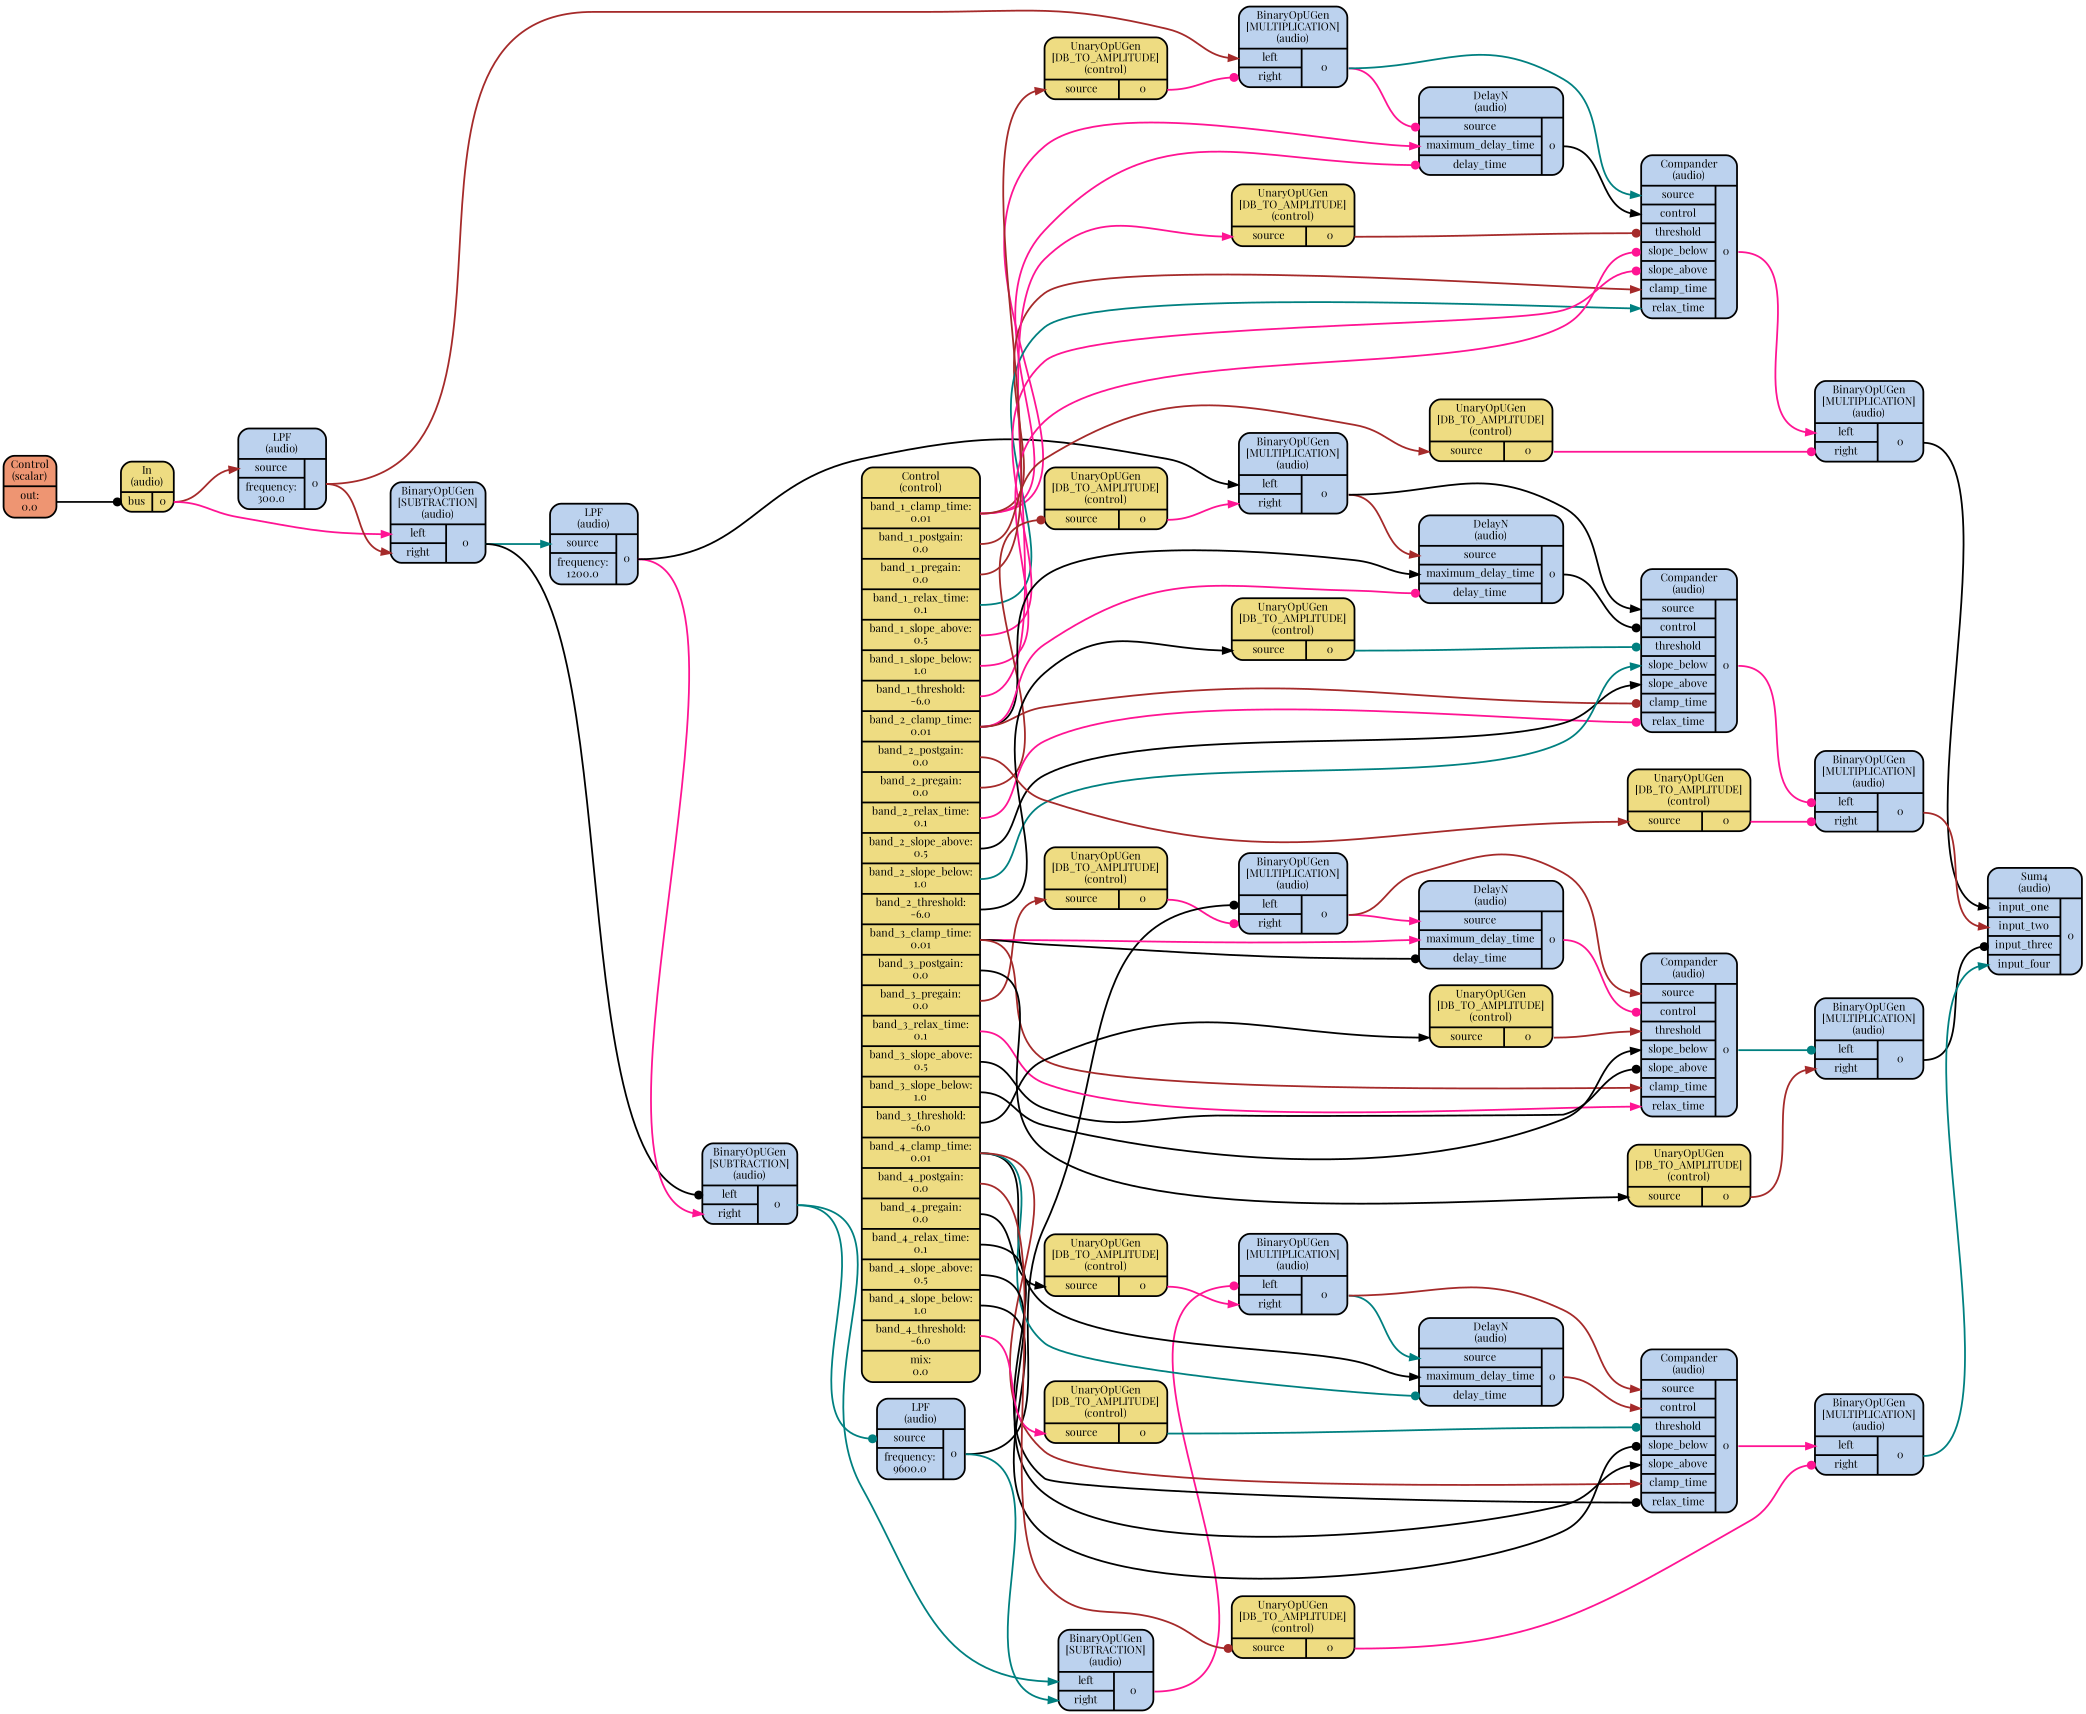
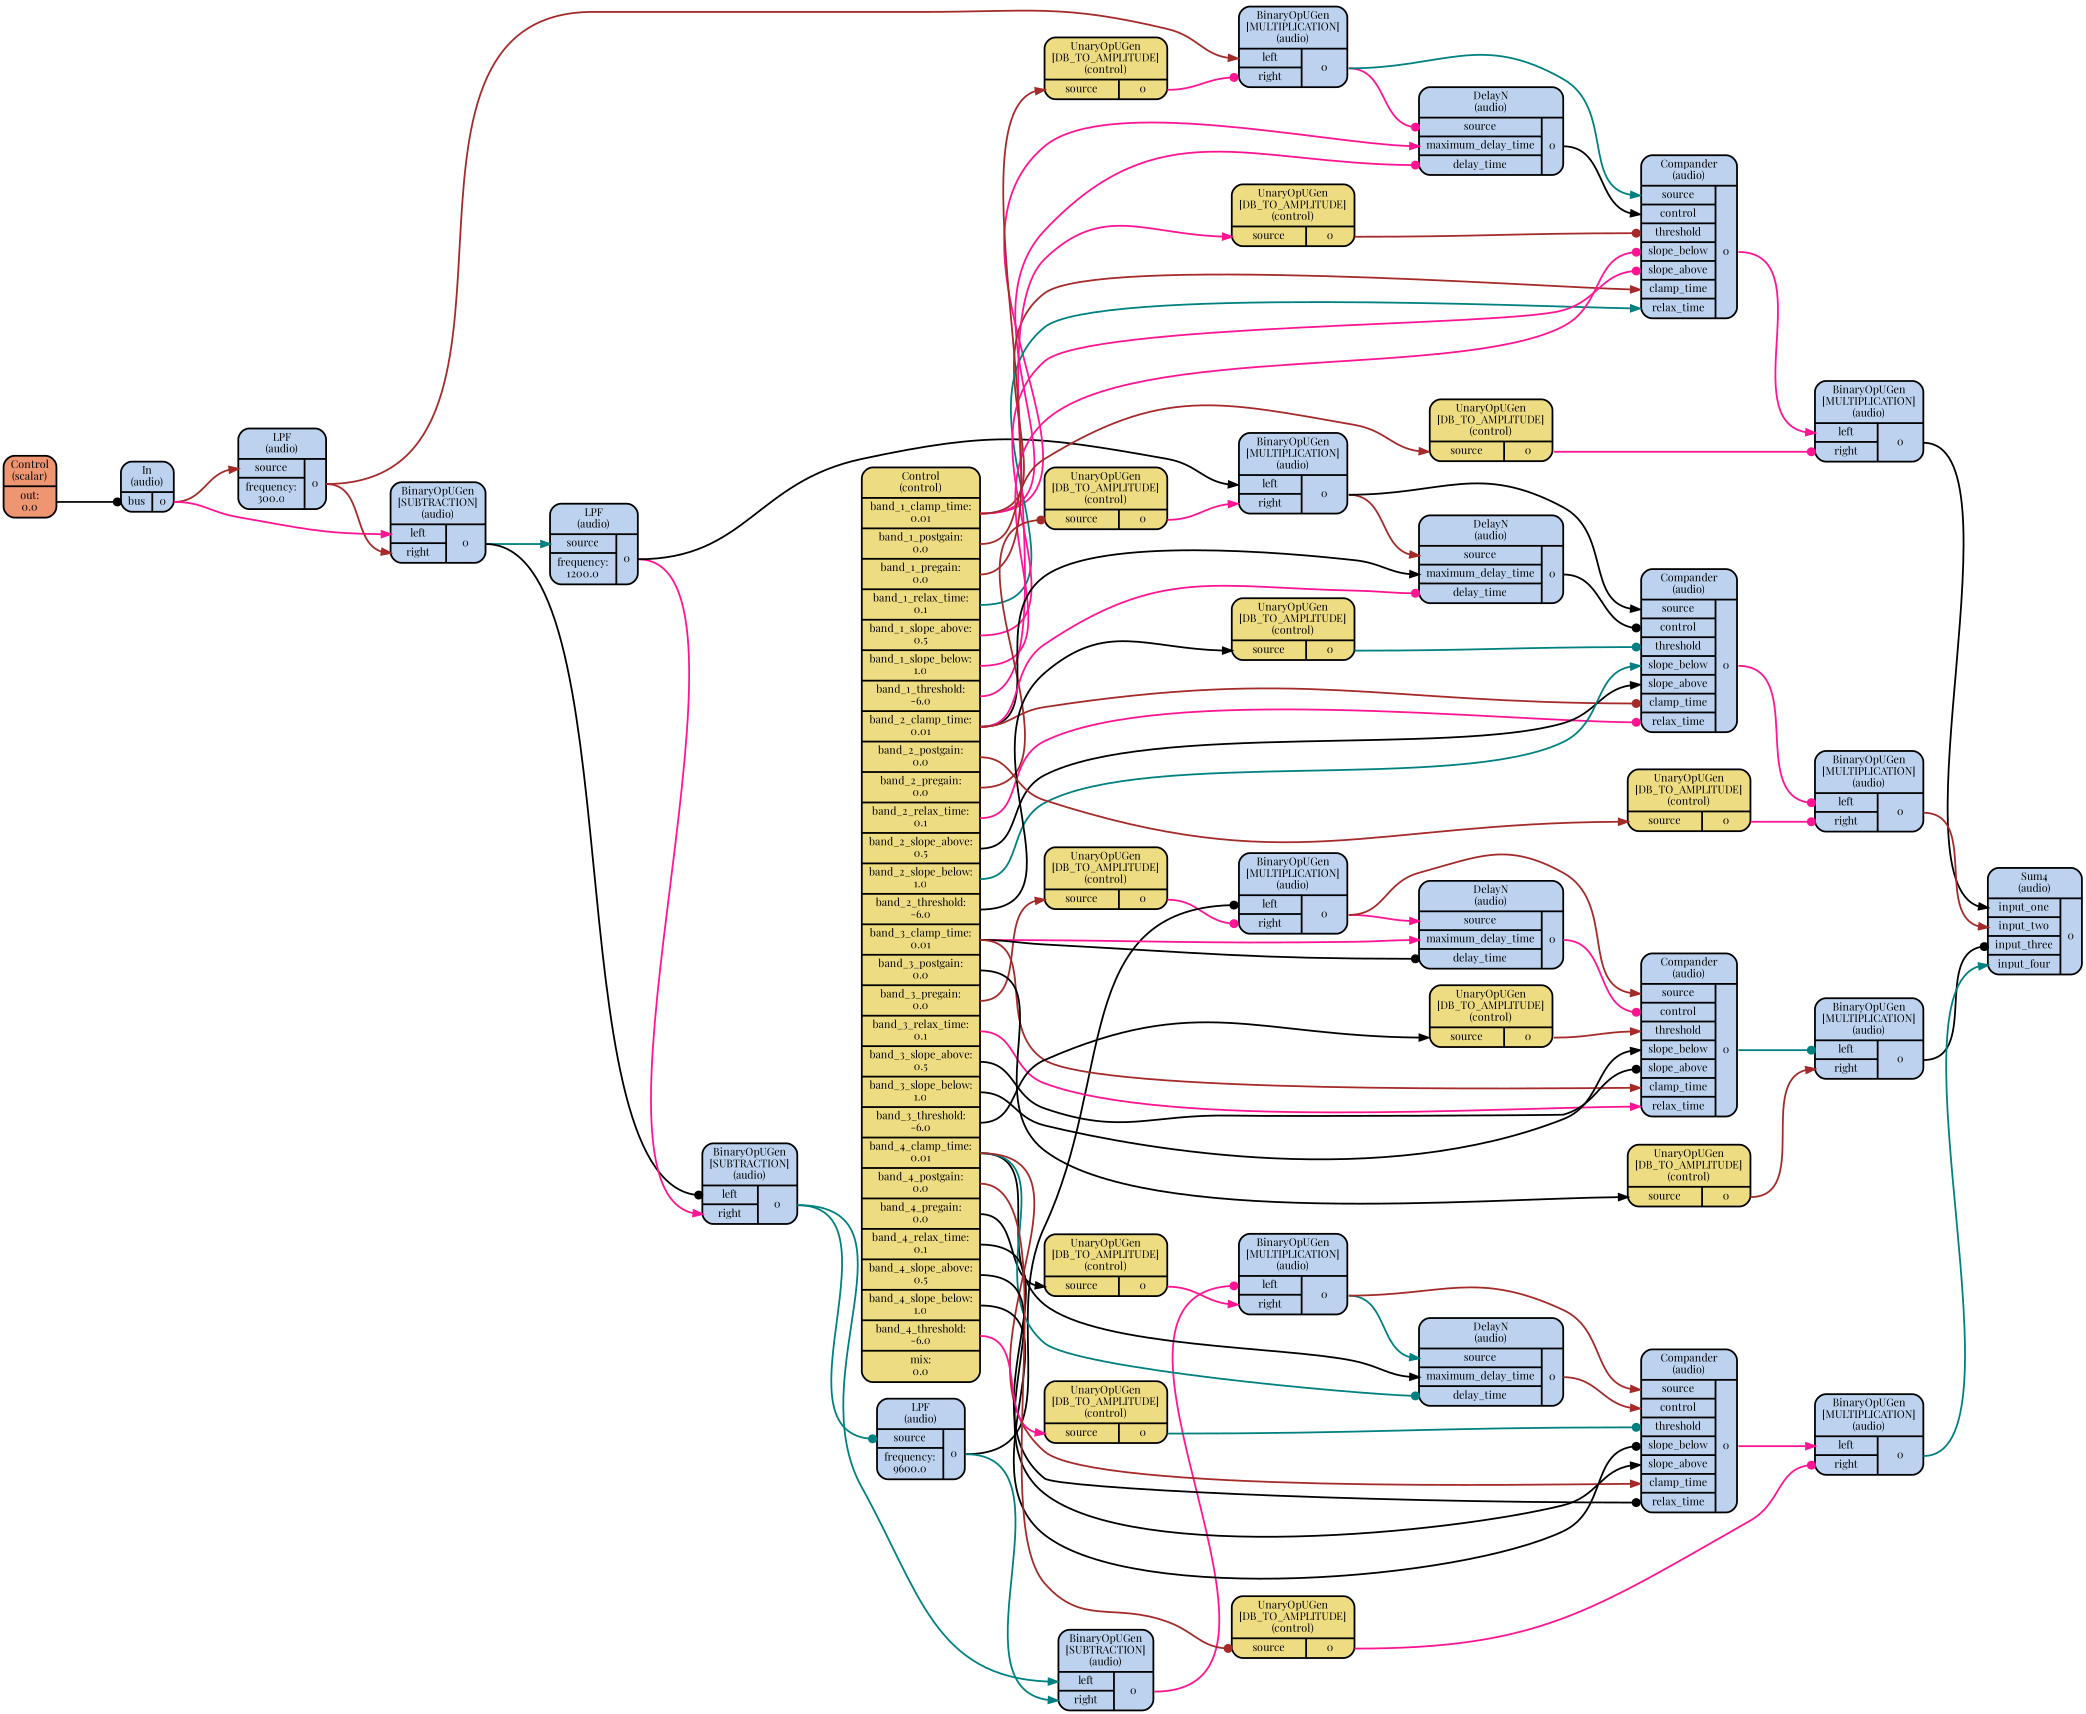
(147, 487) -> (147, 487)
